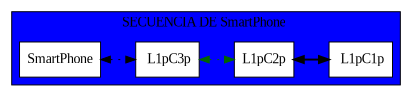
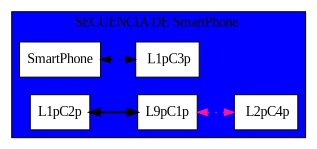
(217, 60) -> none
(361, 60) -> (167, 112)
none -> (266, 112)
